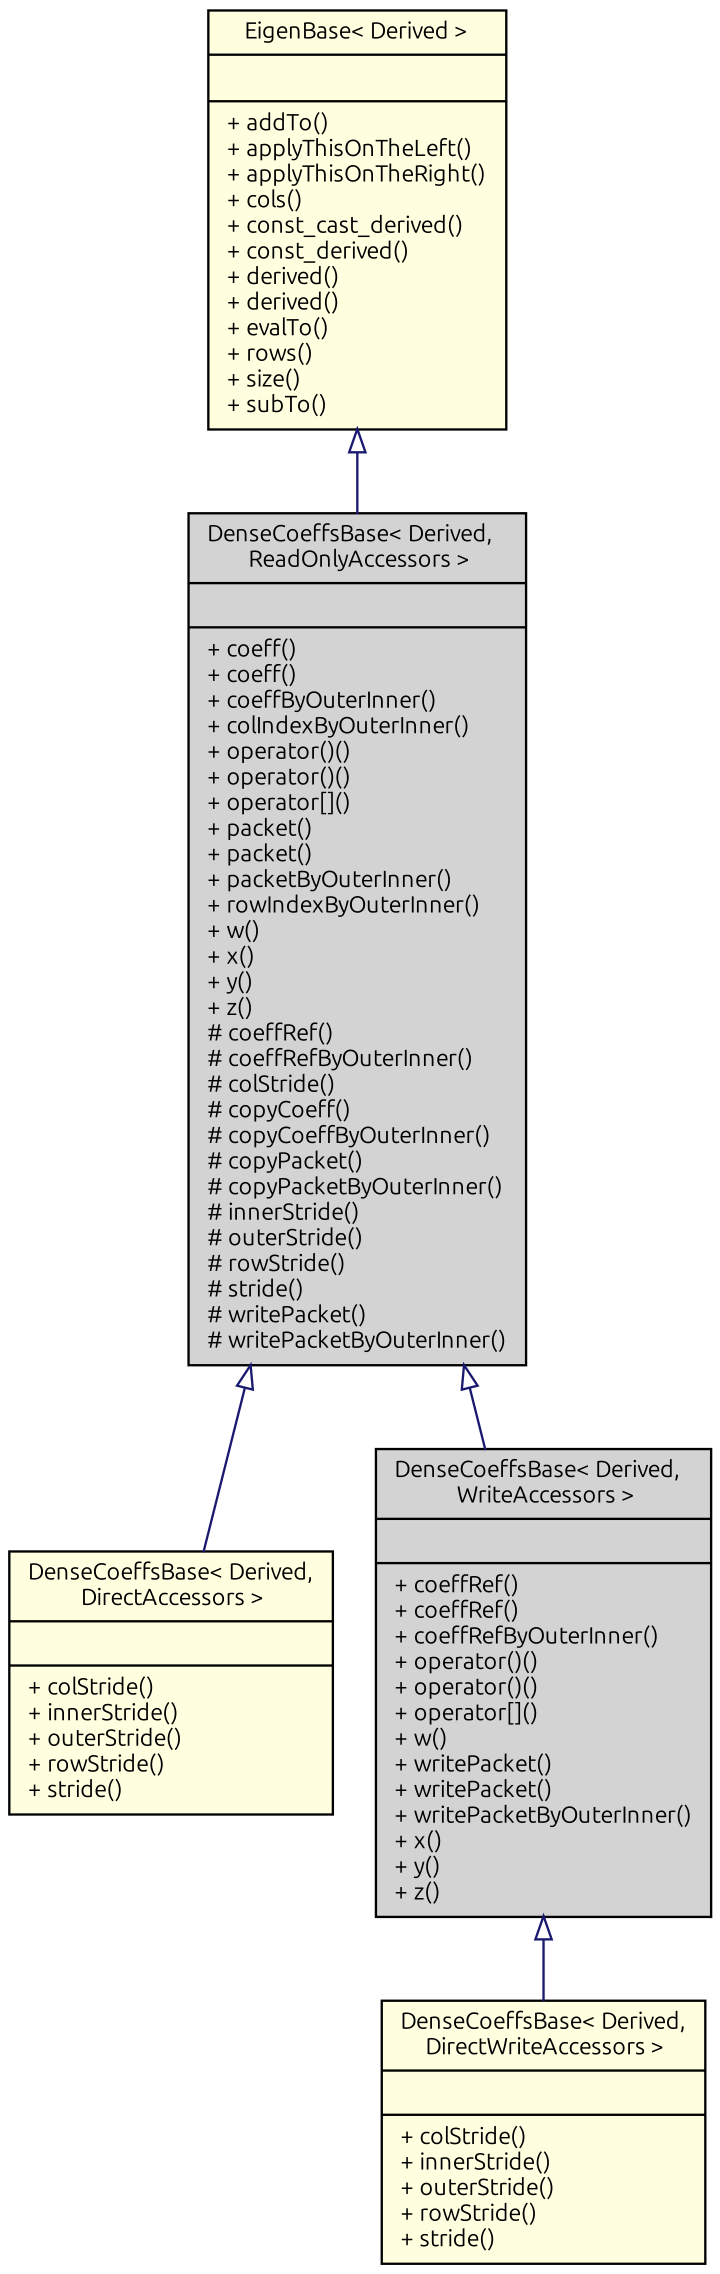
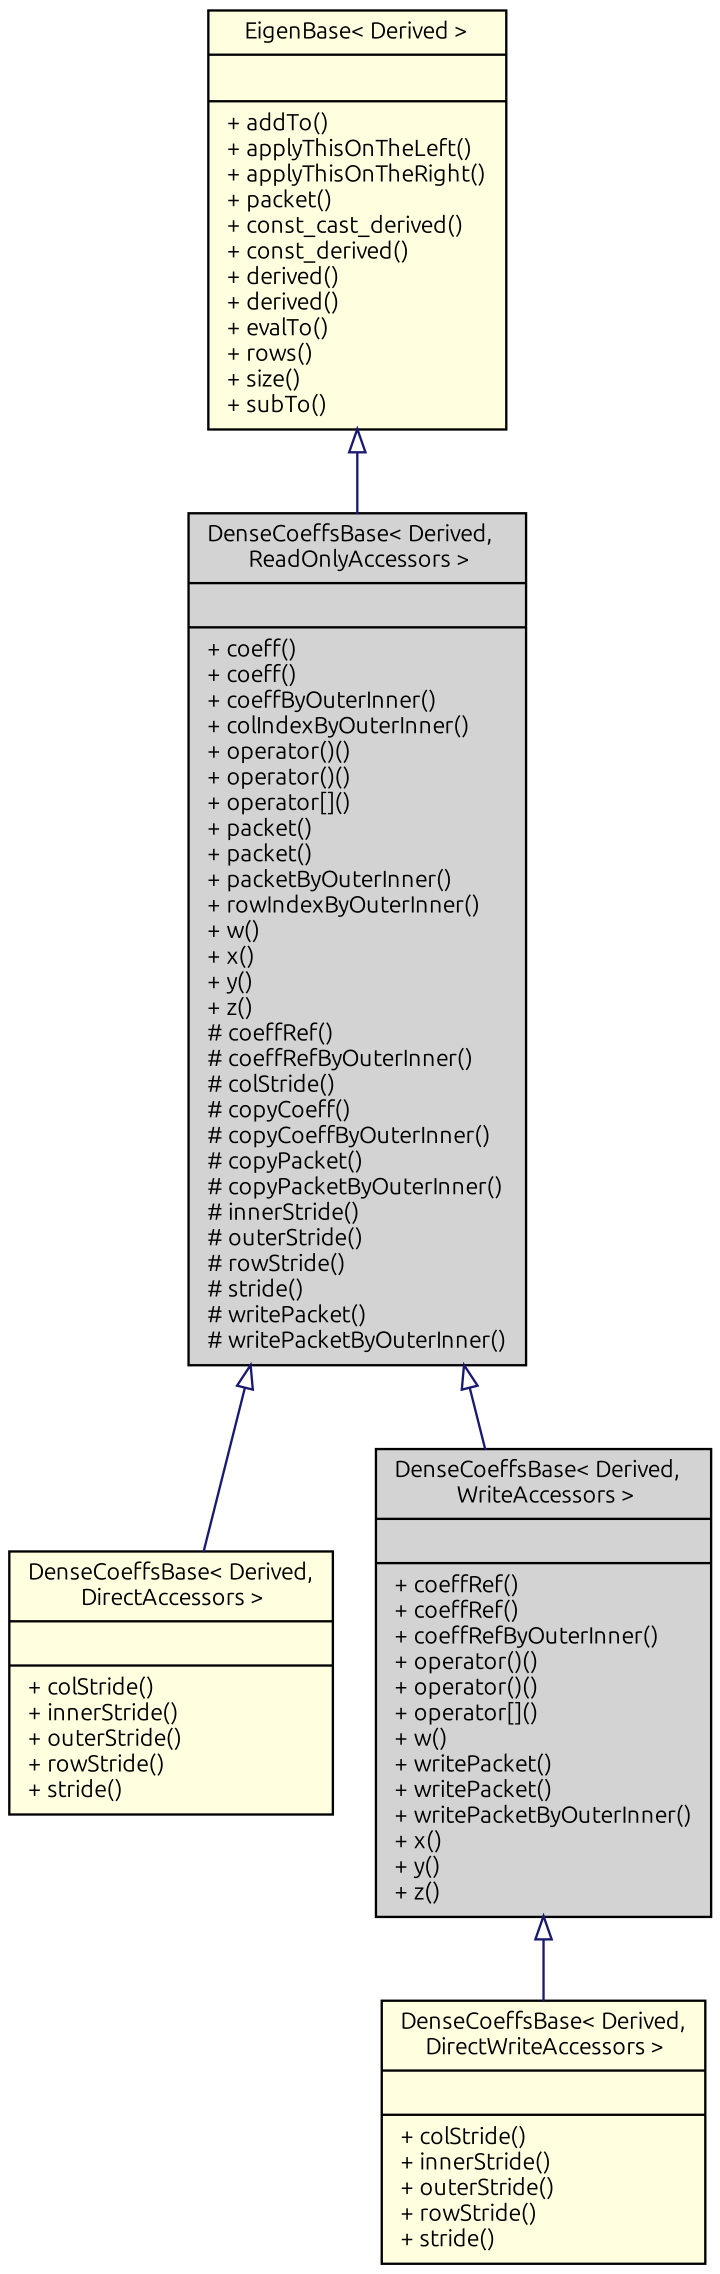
(265, 200) -> (280, 200)
